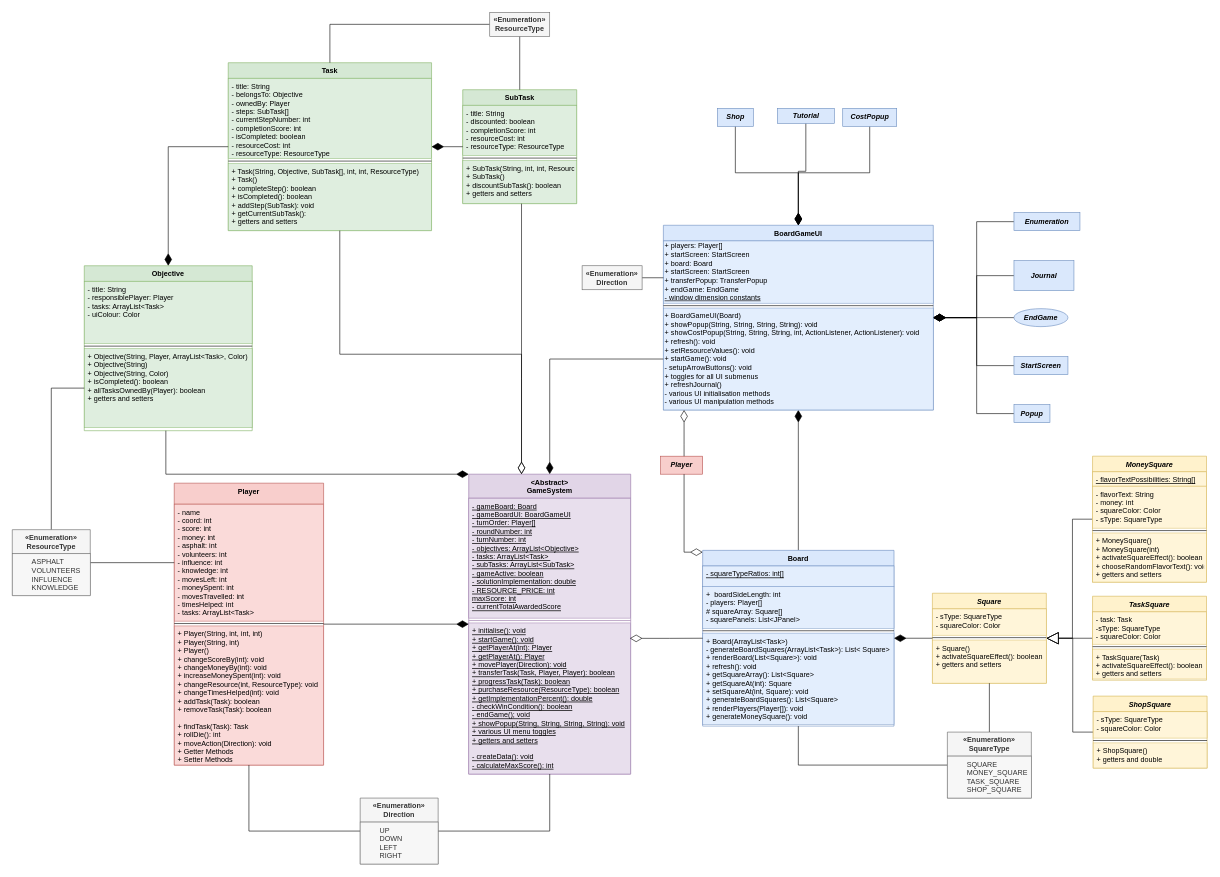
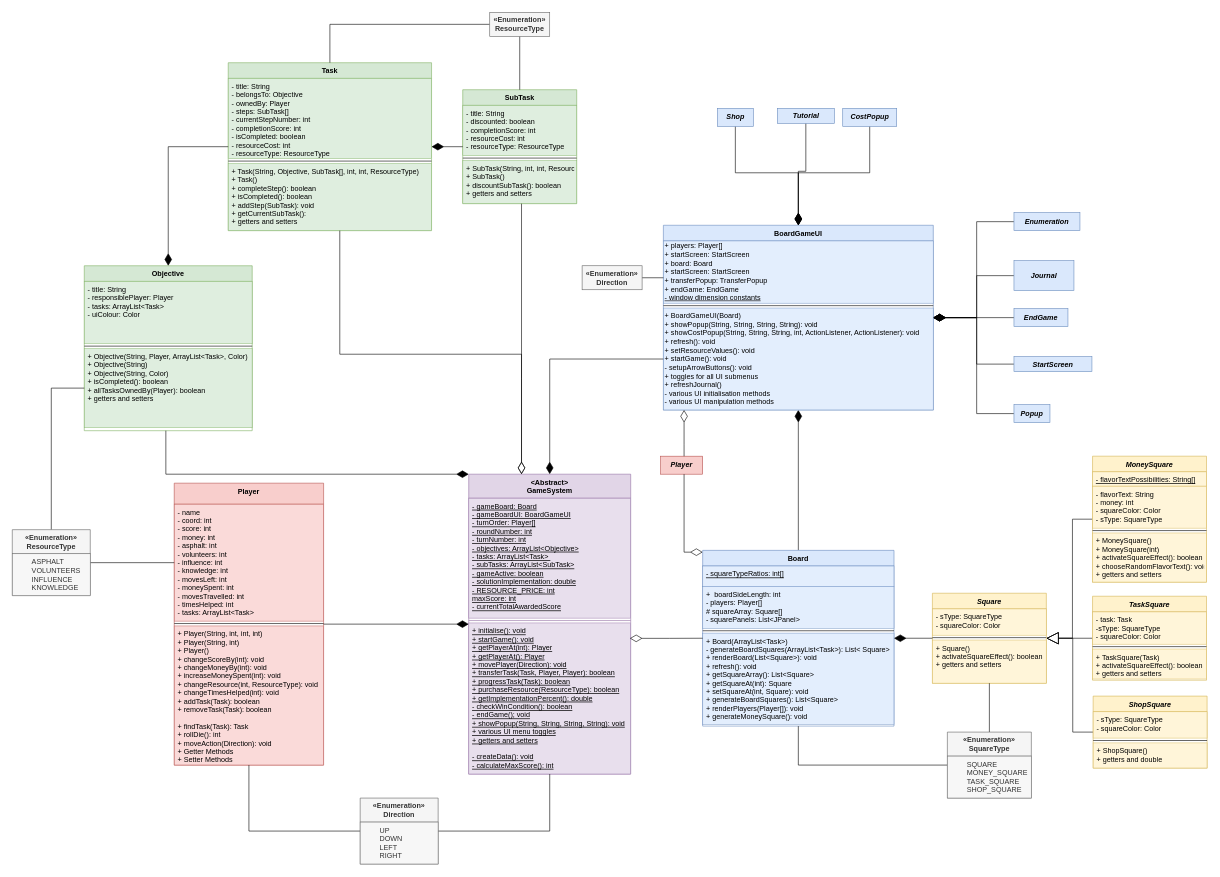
(1041, 318) -> (1041, 318)
(1041, 366) -> (1053, 364)
